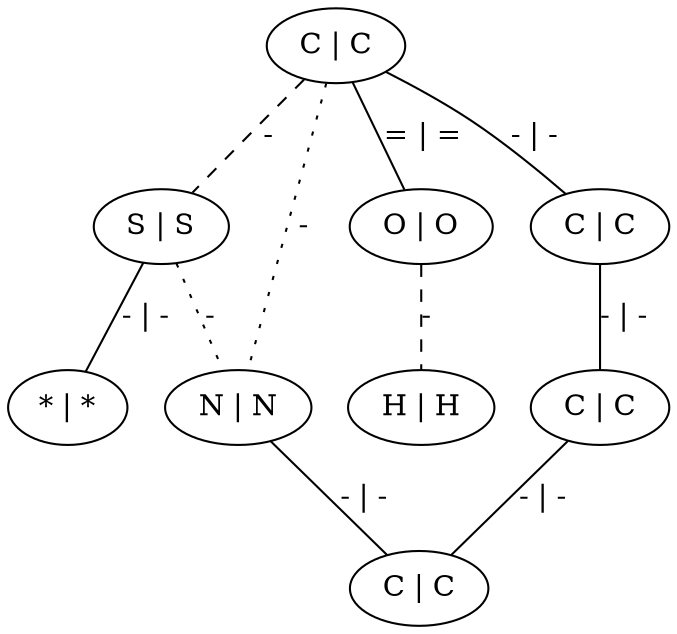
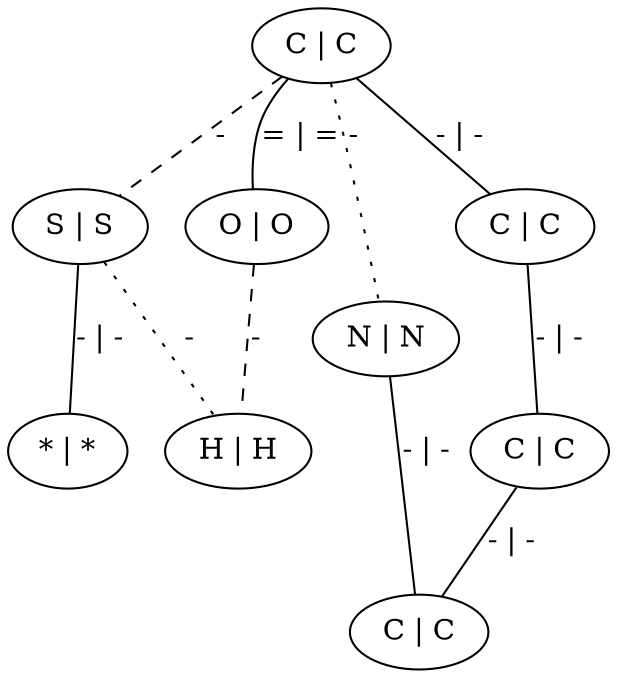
(200, 317) -> (159, 339)
